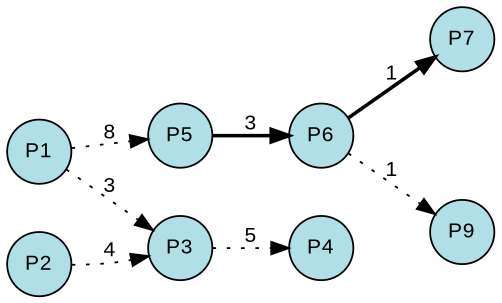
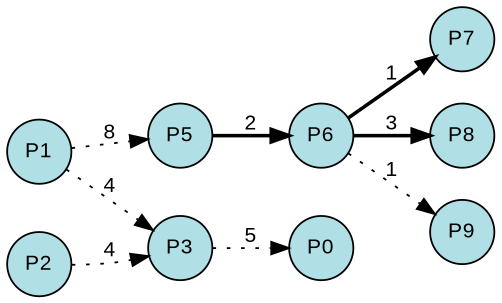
(251, 124) -> (251, 124)
none -> (462, 136)
(110, 187) -> (110, 187)
(321, 248) -> (321, 248)
